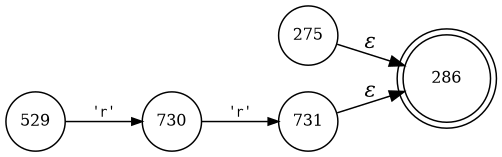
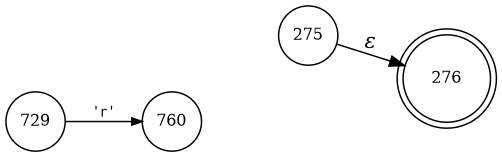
(447, 79) -> (447, 79)
(36, 122) -> (36, 122)
(172, 122) -> (172, 122)
(308, 122) -> none
